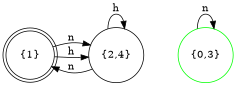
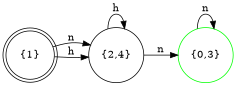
(75, 73) -> (157, 55)
